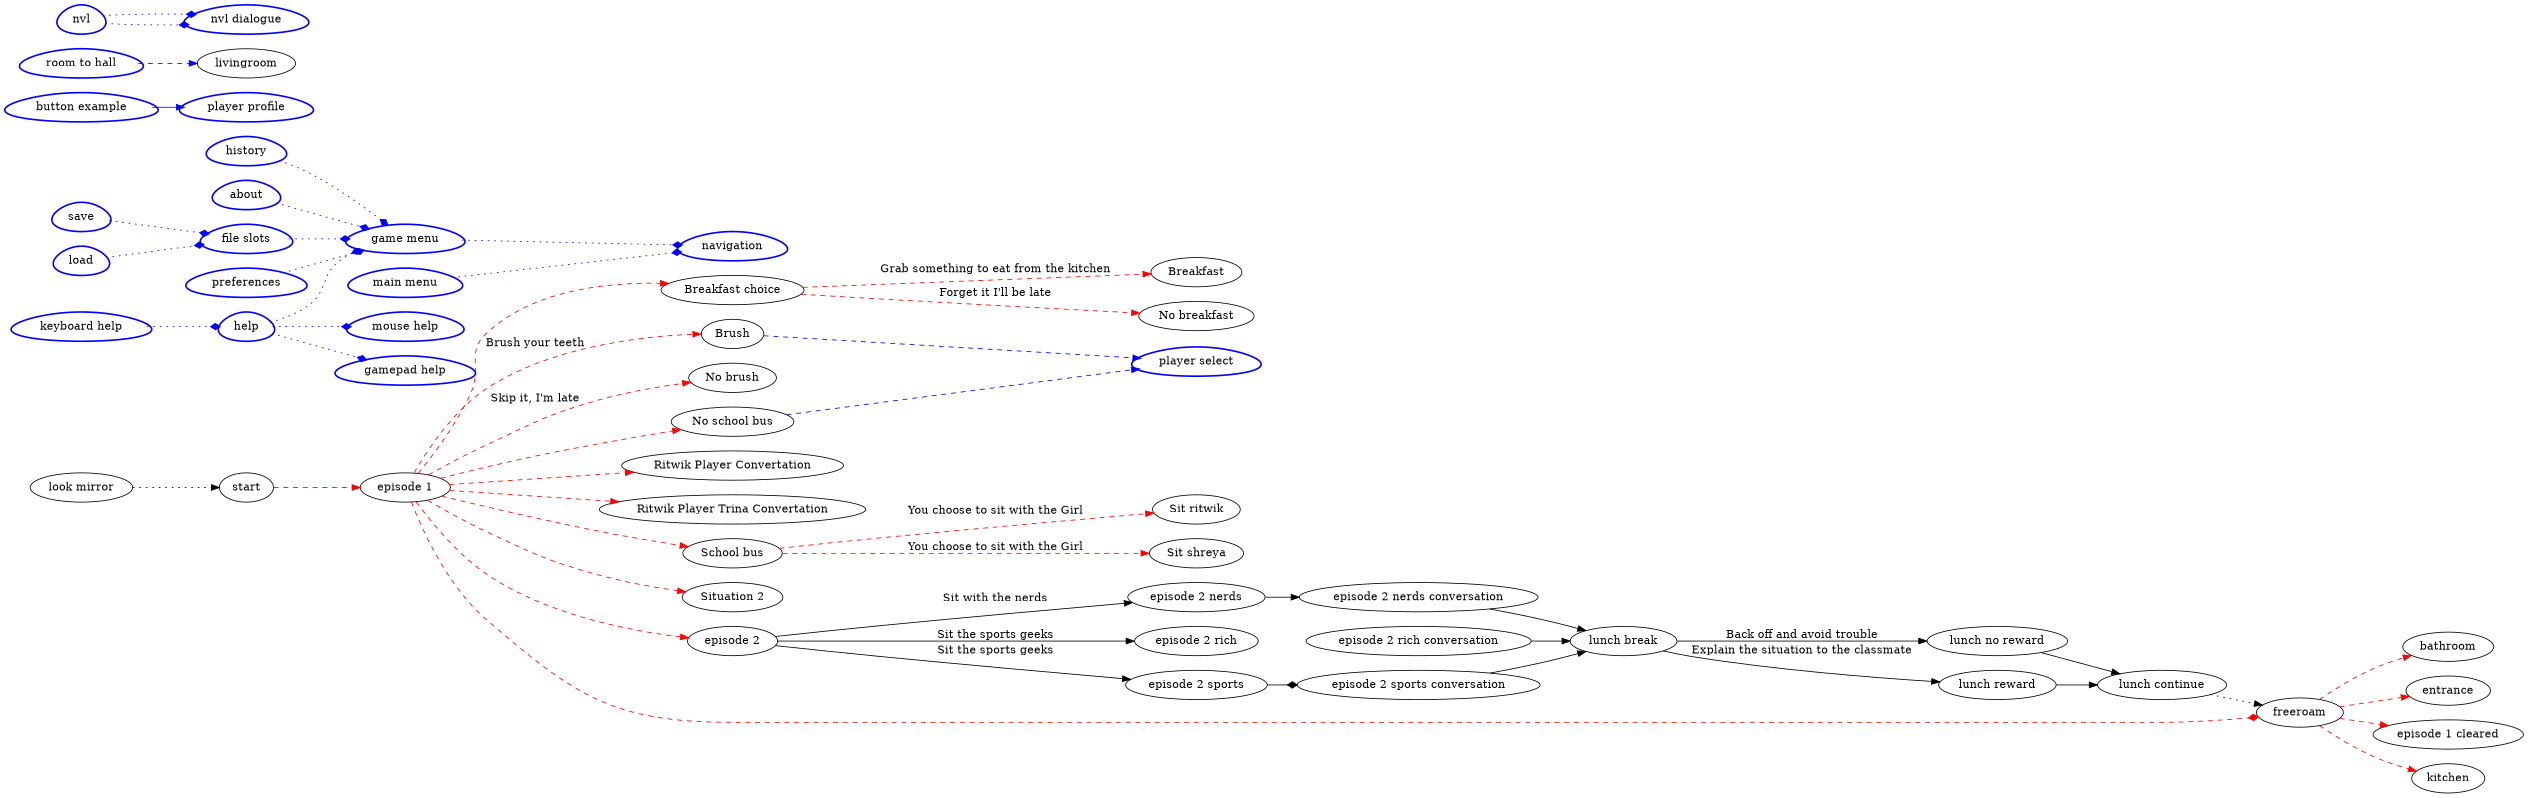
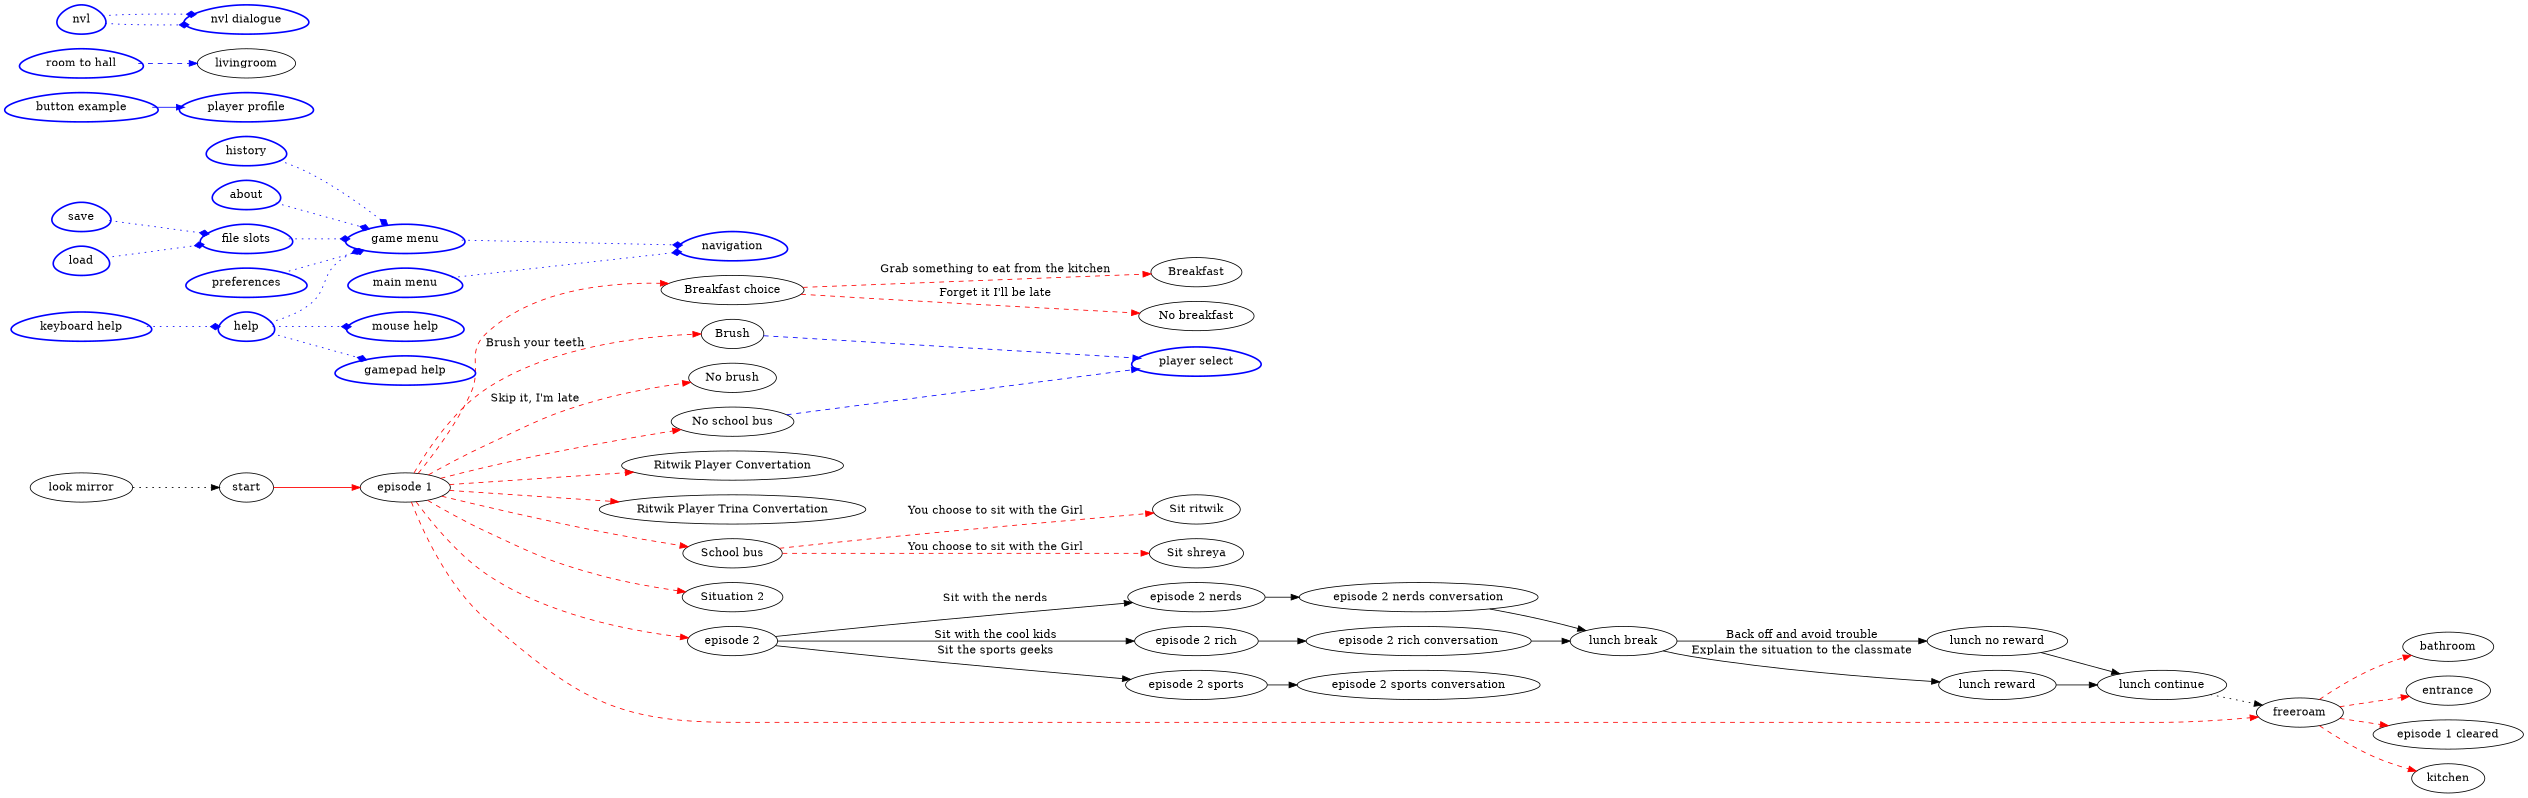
(313, 488) -> (313, 488)
(996, 635) -> (996, 635)
none -> (1278, 641)
(1534, 664) -> none
(1278, 685) -> (1278, 685)
(1283, 722) -> (1283, 722)
